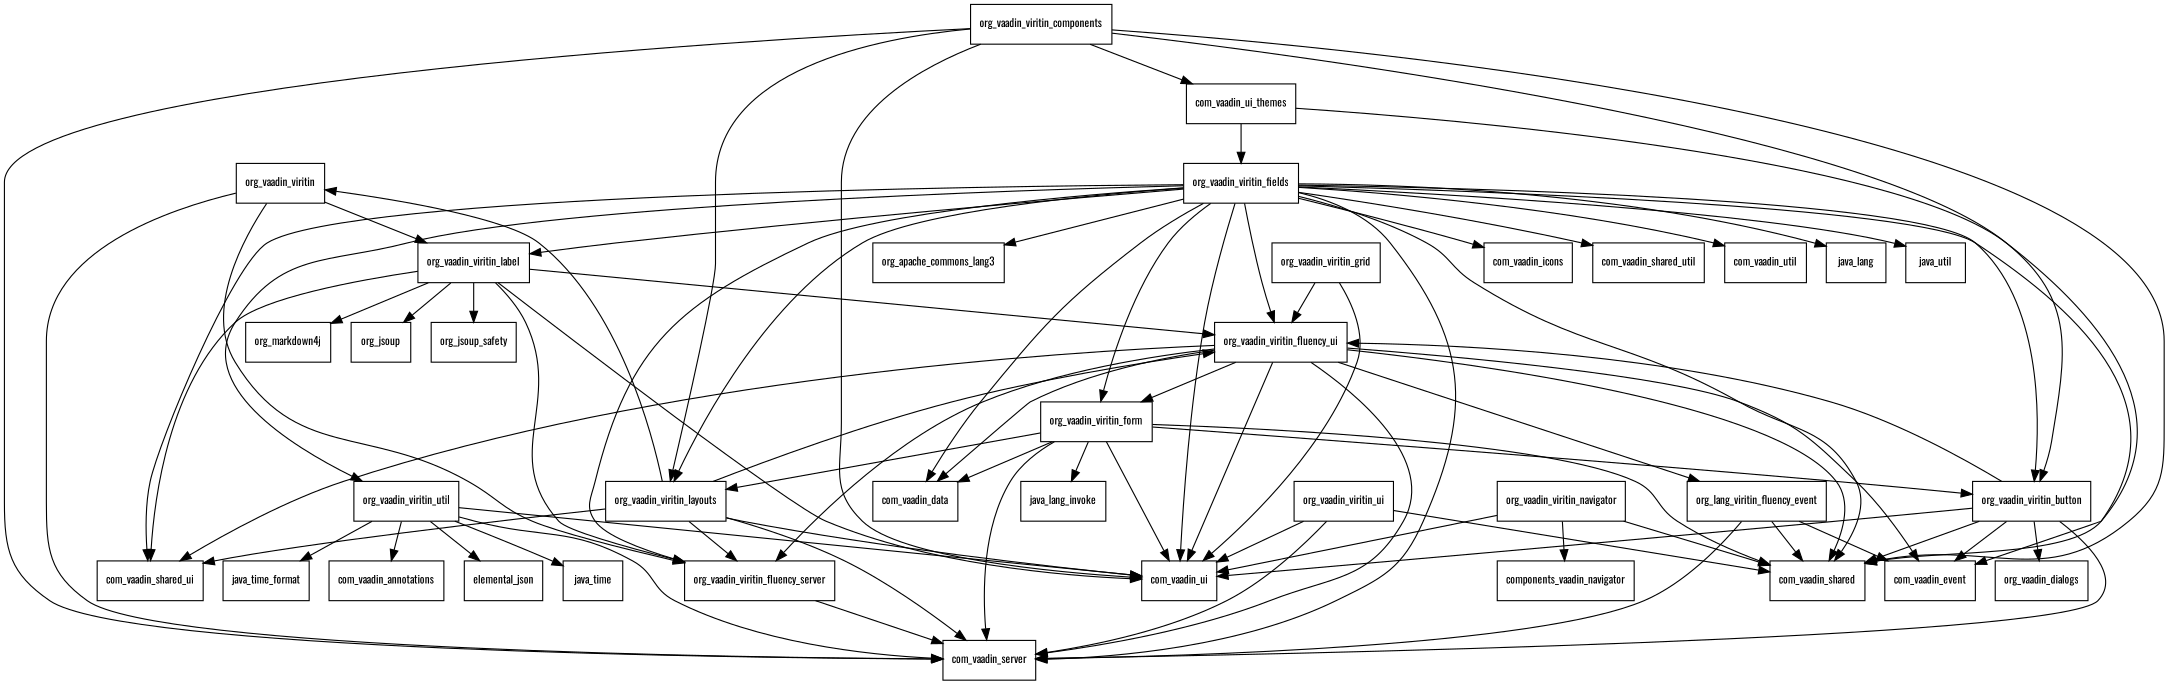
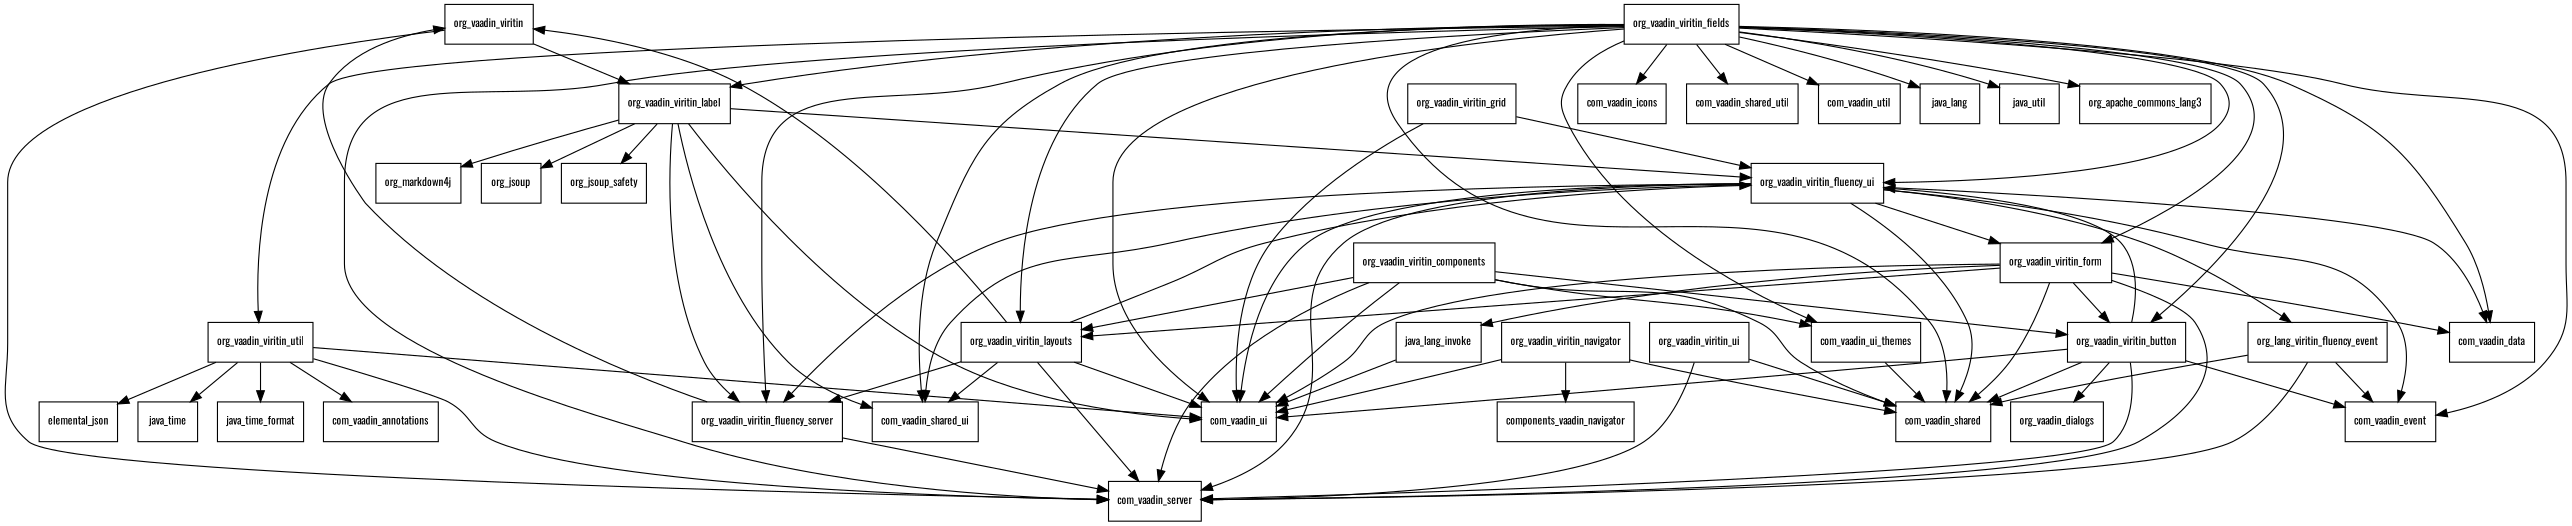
(1241, 138) -> (1628, 202)
(366, 445) -> (420, 252)
(1265, 539) -> (1341, 381)
